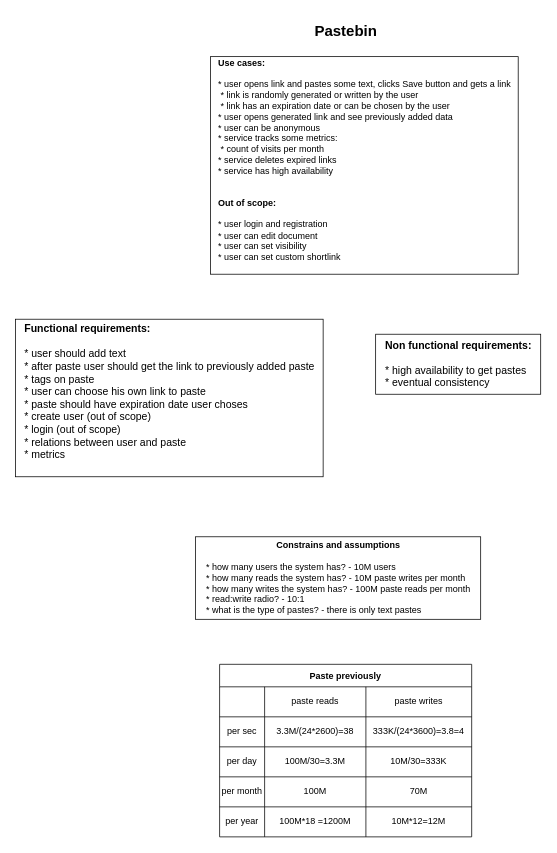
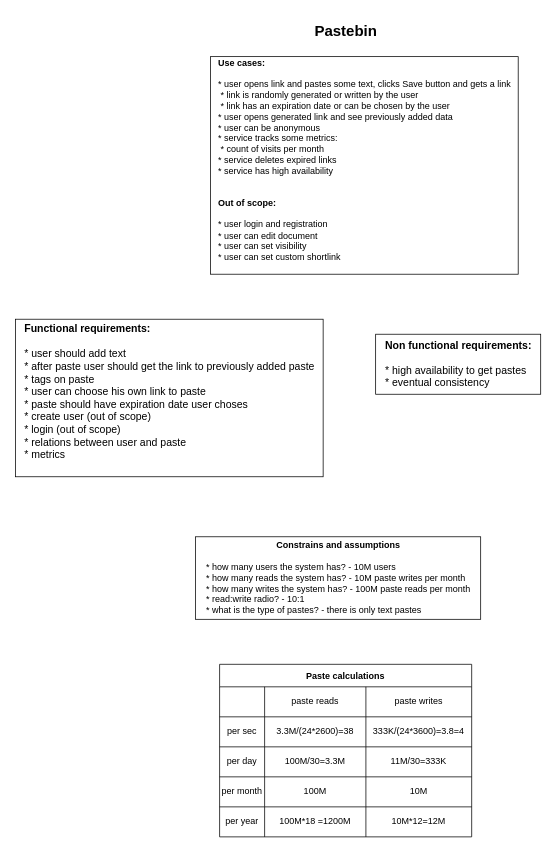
(345, 676) -> (345, 676)
(419, 762) -> (419, 762)
(419, 792) -> (419, 792)
